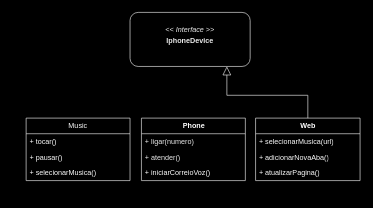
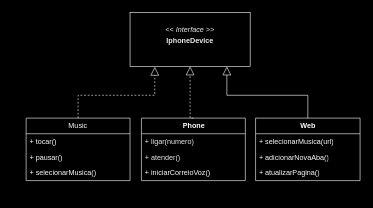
(190, 39) -> (190, 39)
none -> (116, 95)
none -> (190, 95)
